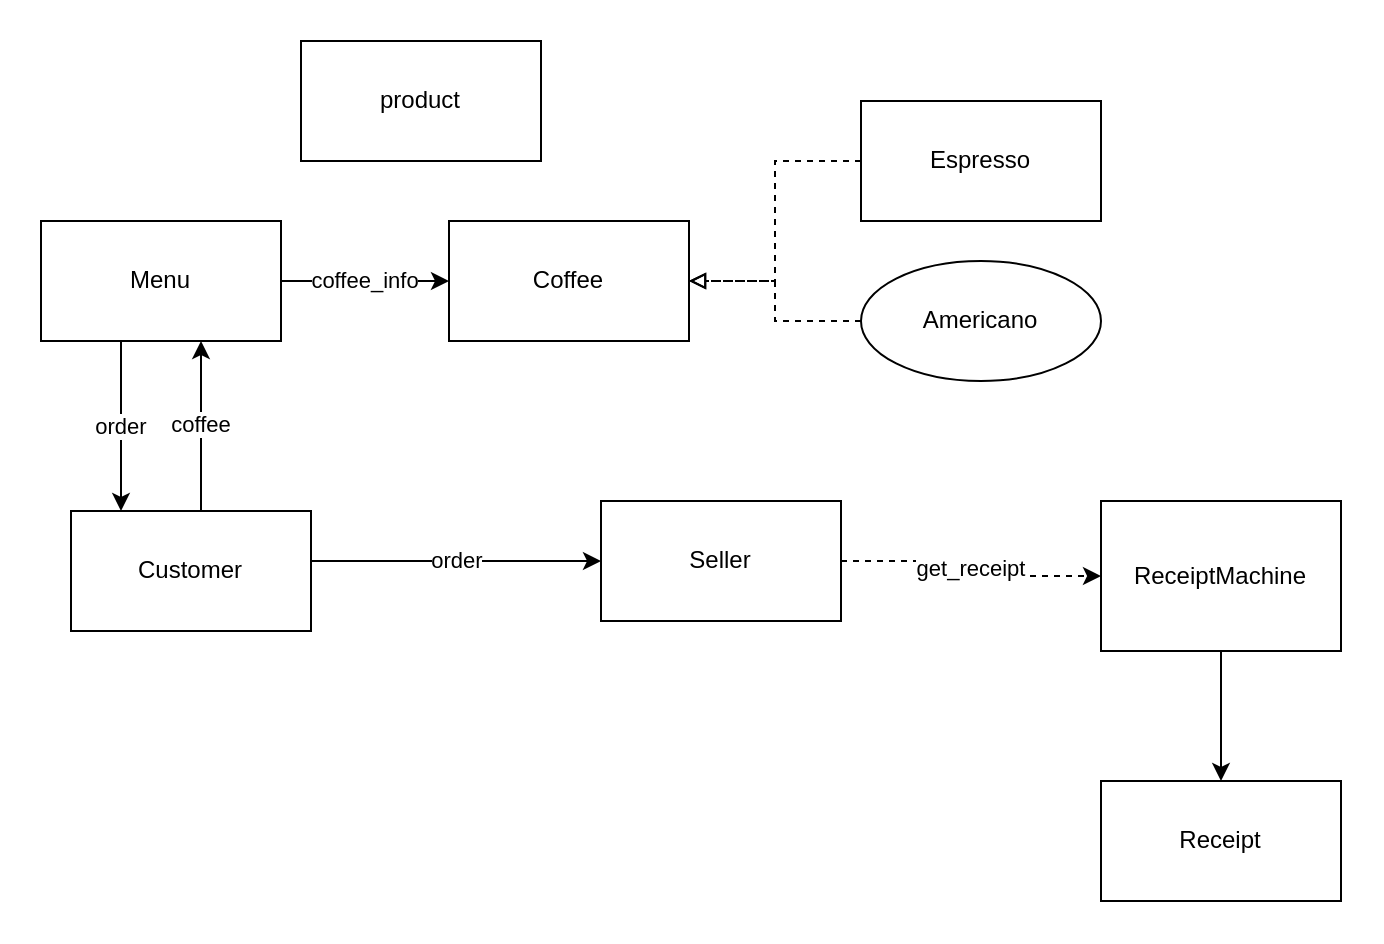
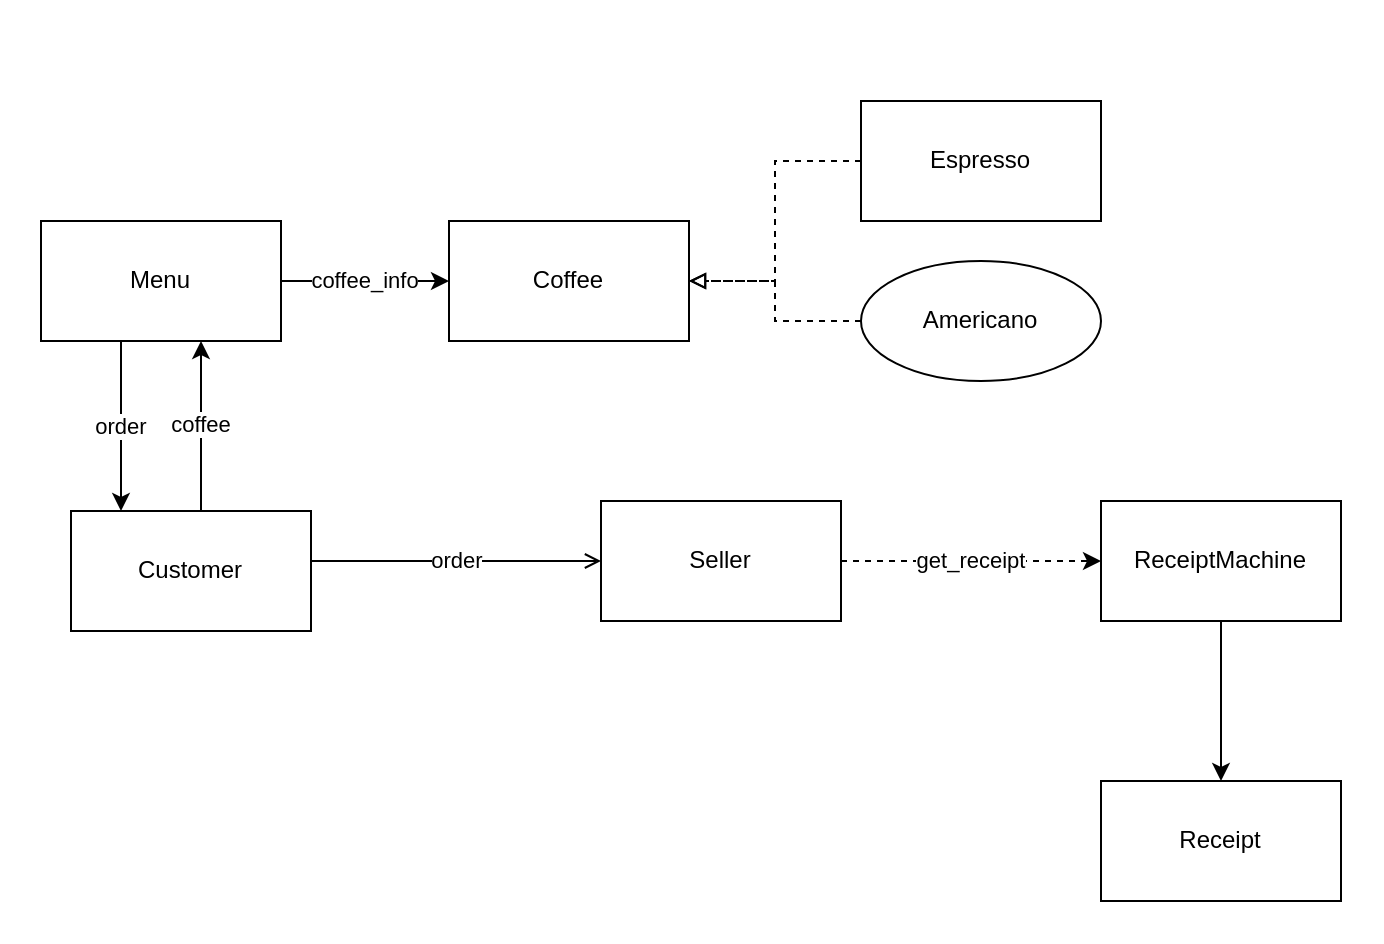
(421, 101) -> none
(586, 561) -> (588, 561)
(1221, 576) -> (1221, 561)
